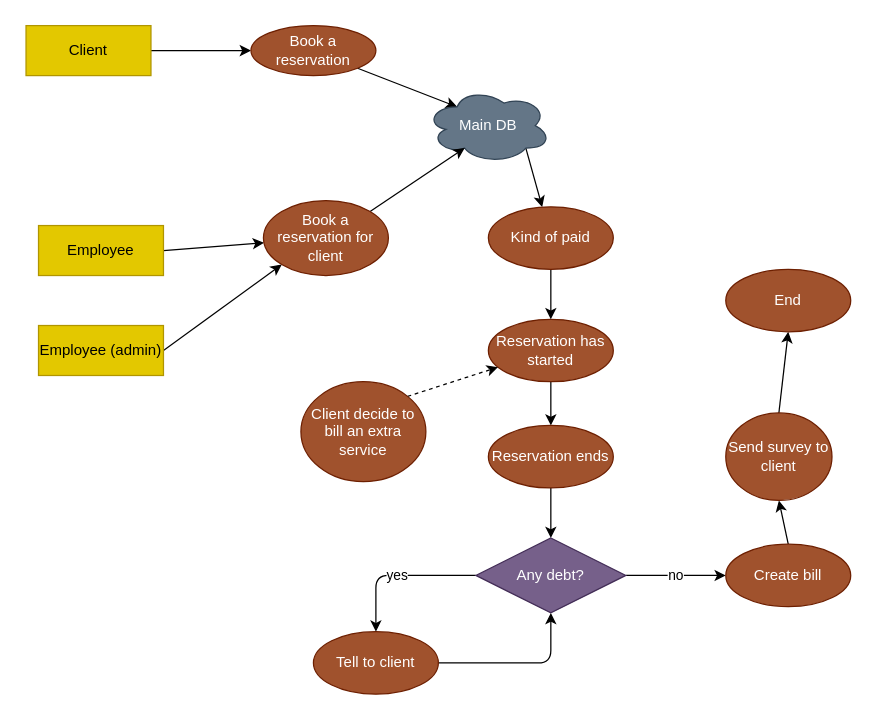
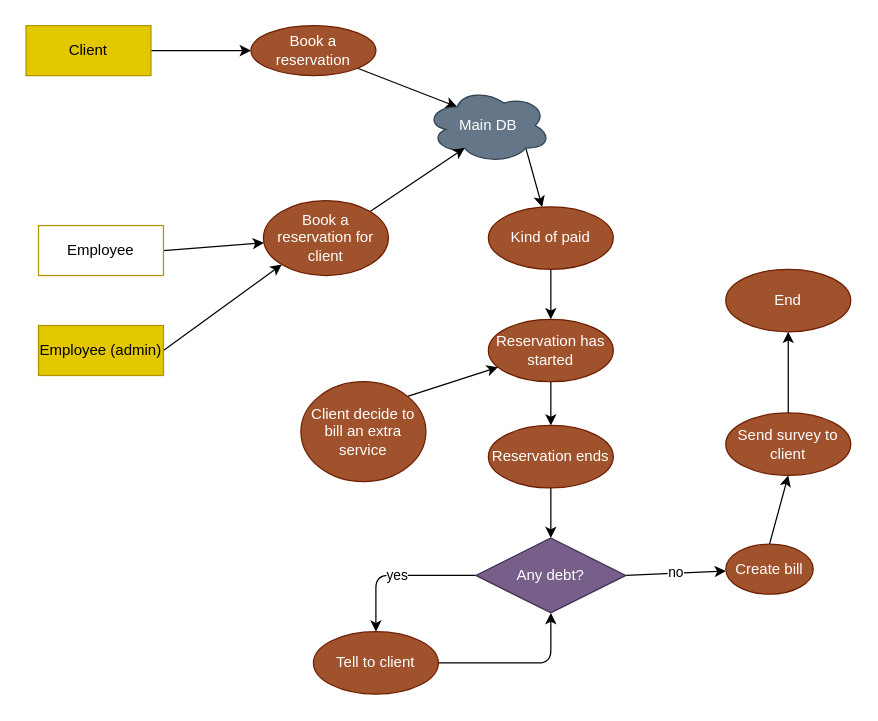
(101, 251) -> (101, 251)
(448, 383) -> (448, 383)
(779, 457) -> (788, 444)
(788, 576) -> (769, 569)
